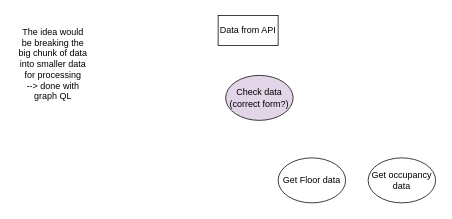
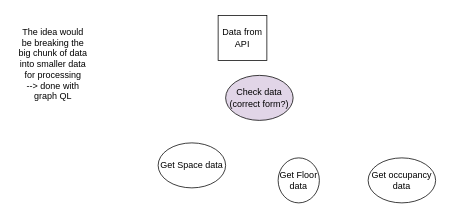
(248, 30) -> (242, 38)
none -> (192, 165)
(312, 180) -> (299, 180)
